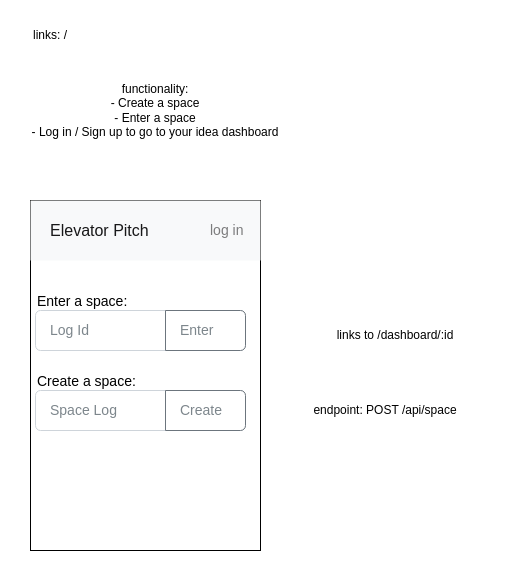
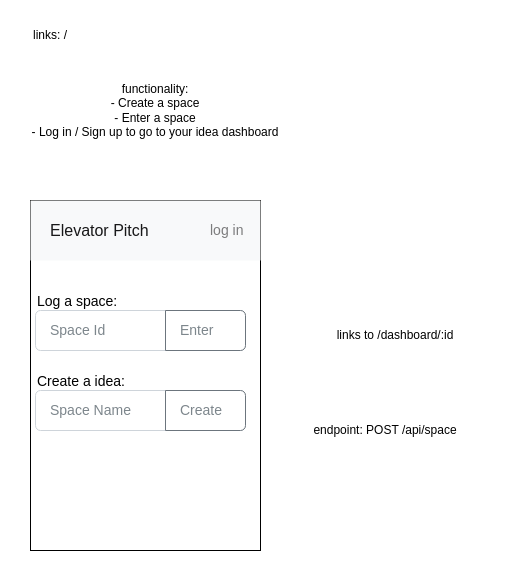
(86, 301) -> (79, 301)
(72, 331) -> (80, 331)
(90, 381) -> (85, 381)
(84, 411) -> (88, 411)
(386, 411) -> (386, 431)
